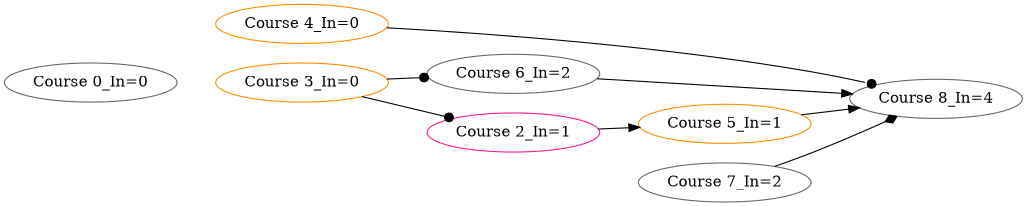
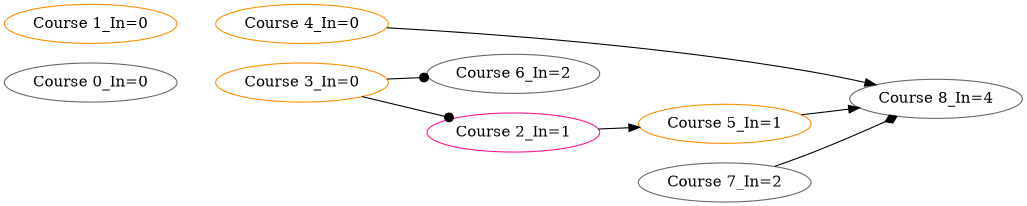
none -> (91, 24)
(627, 47) -> (627, 47)
(719, 86) -> none
